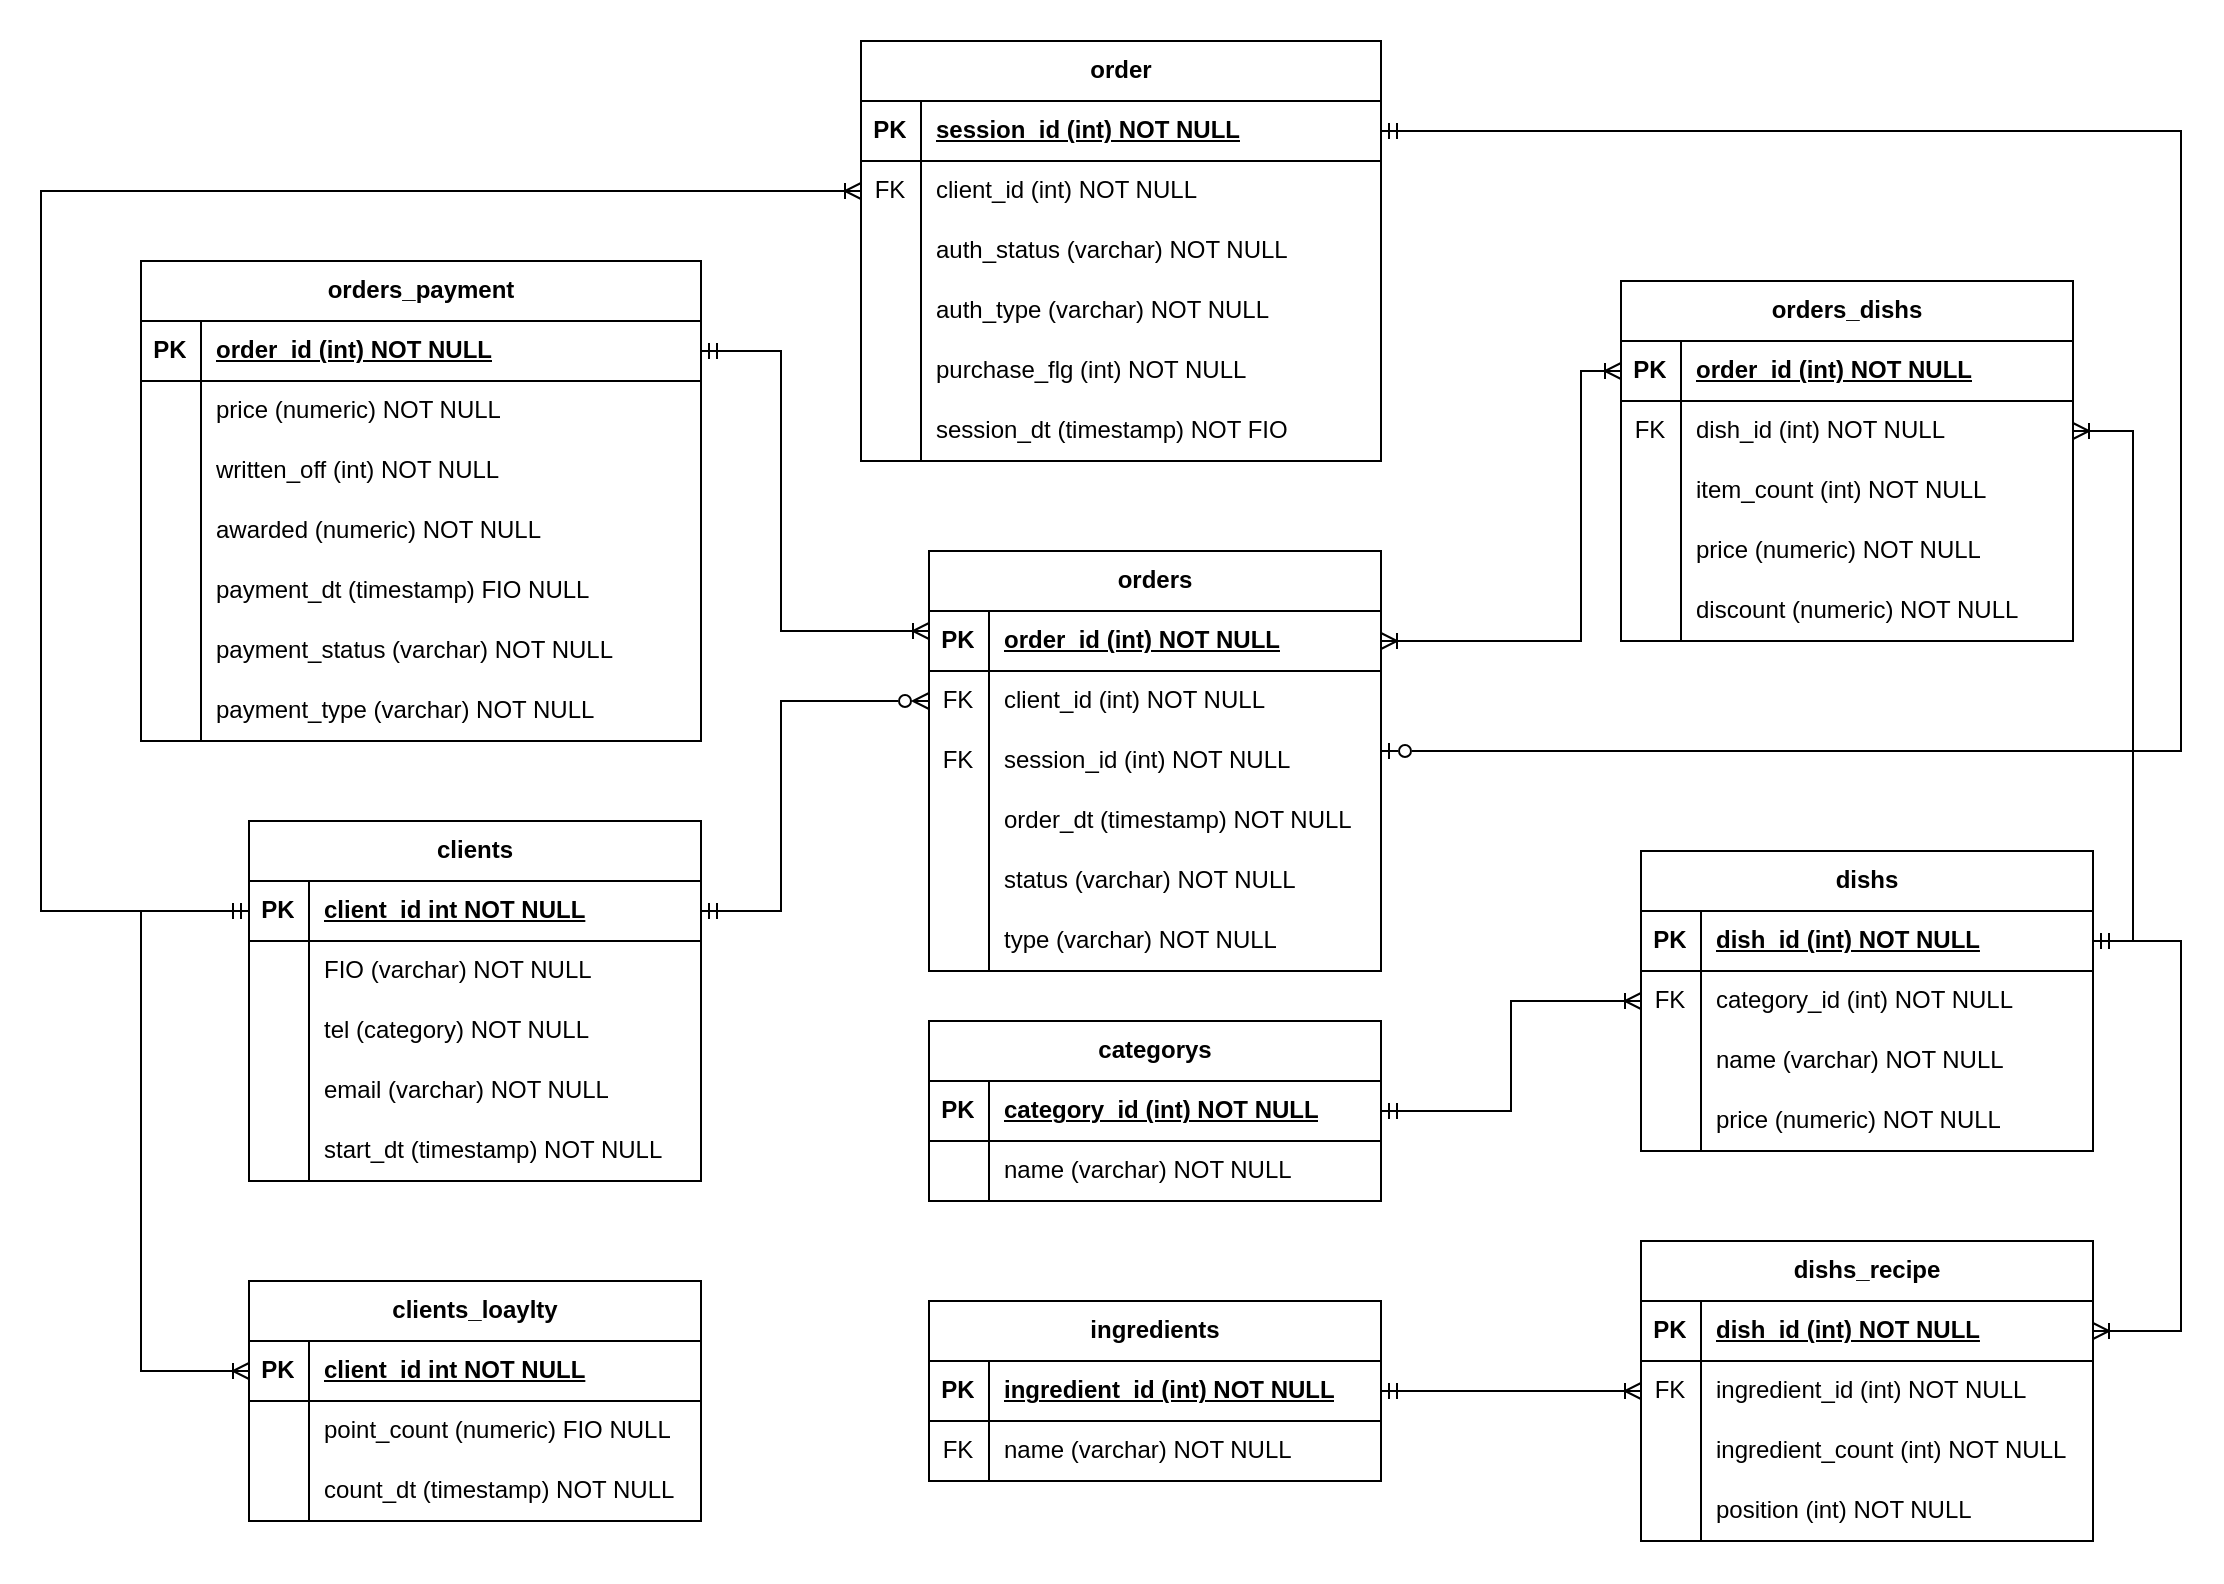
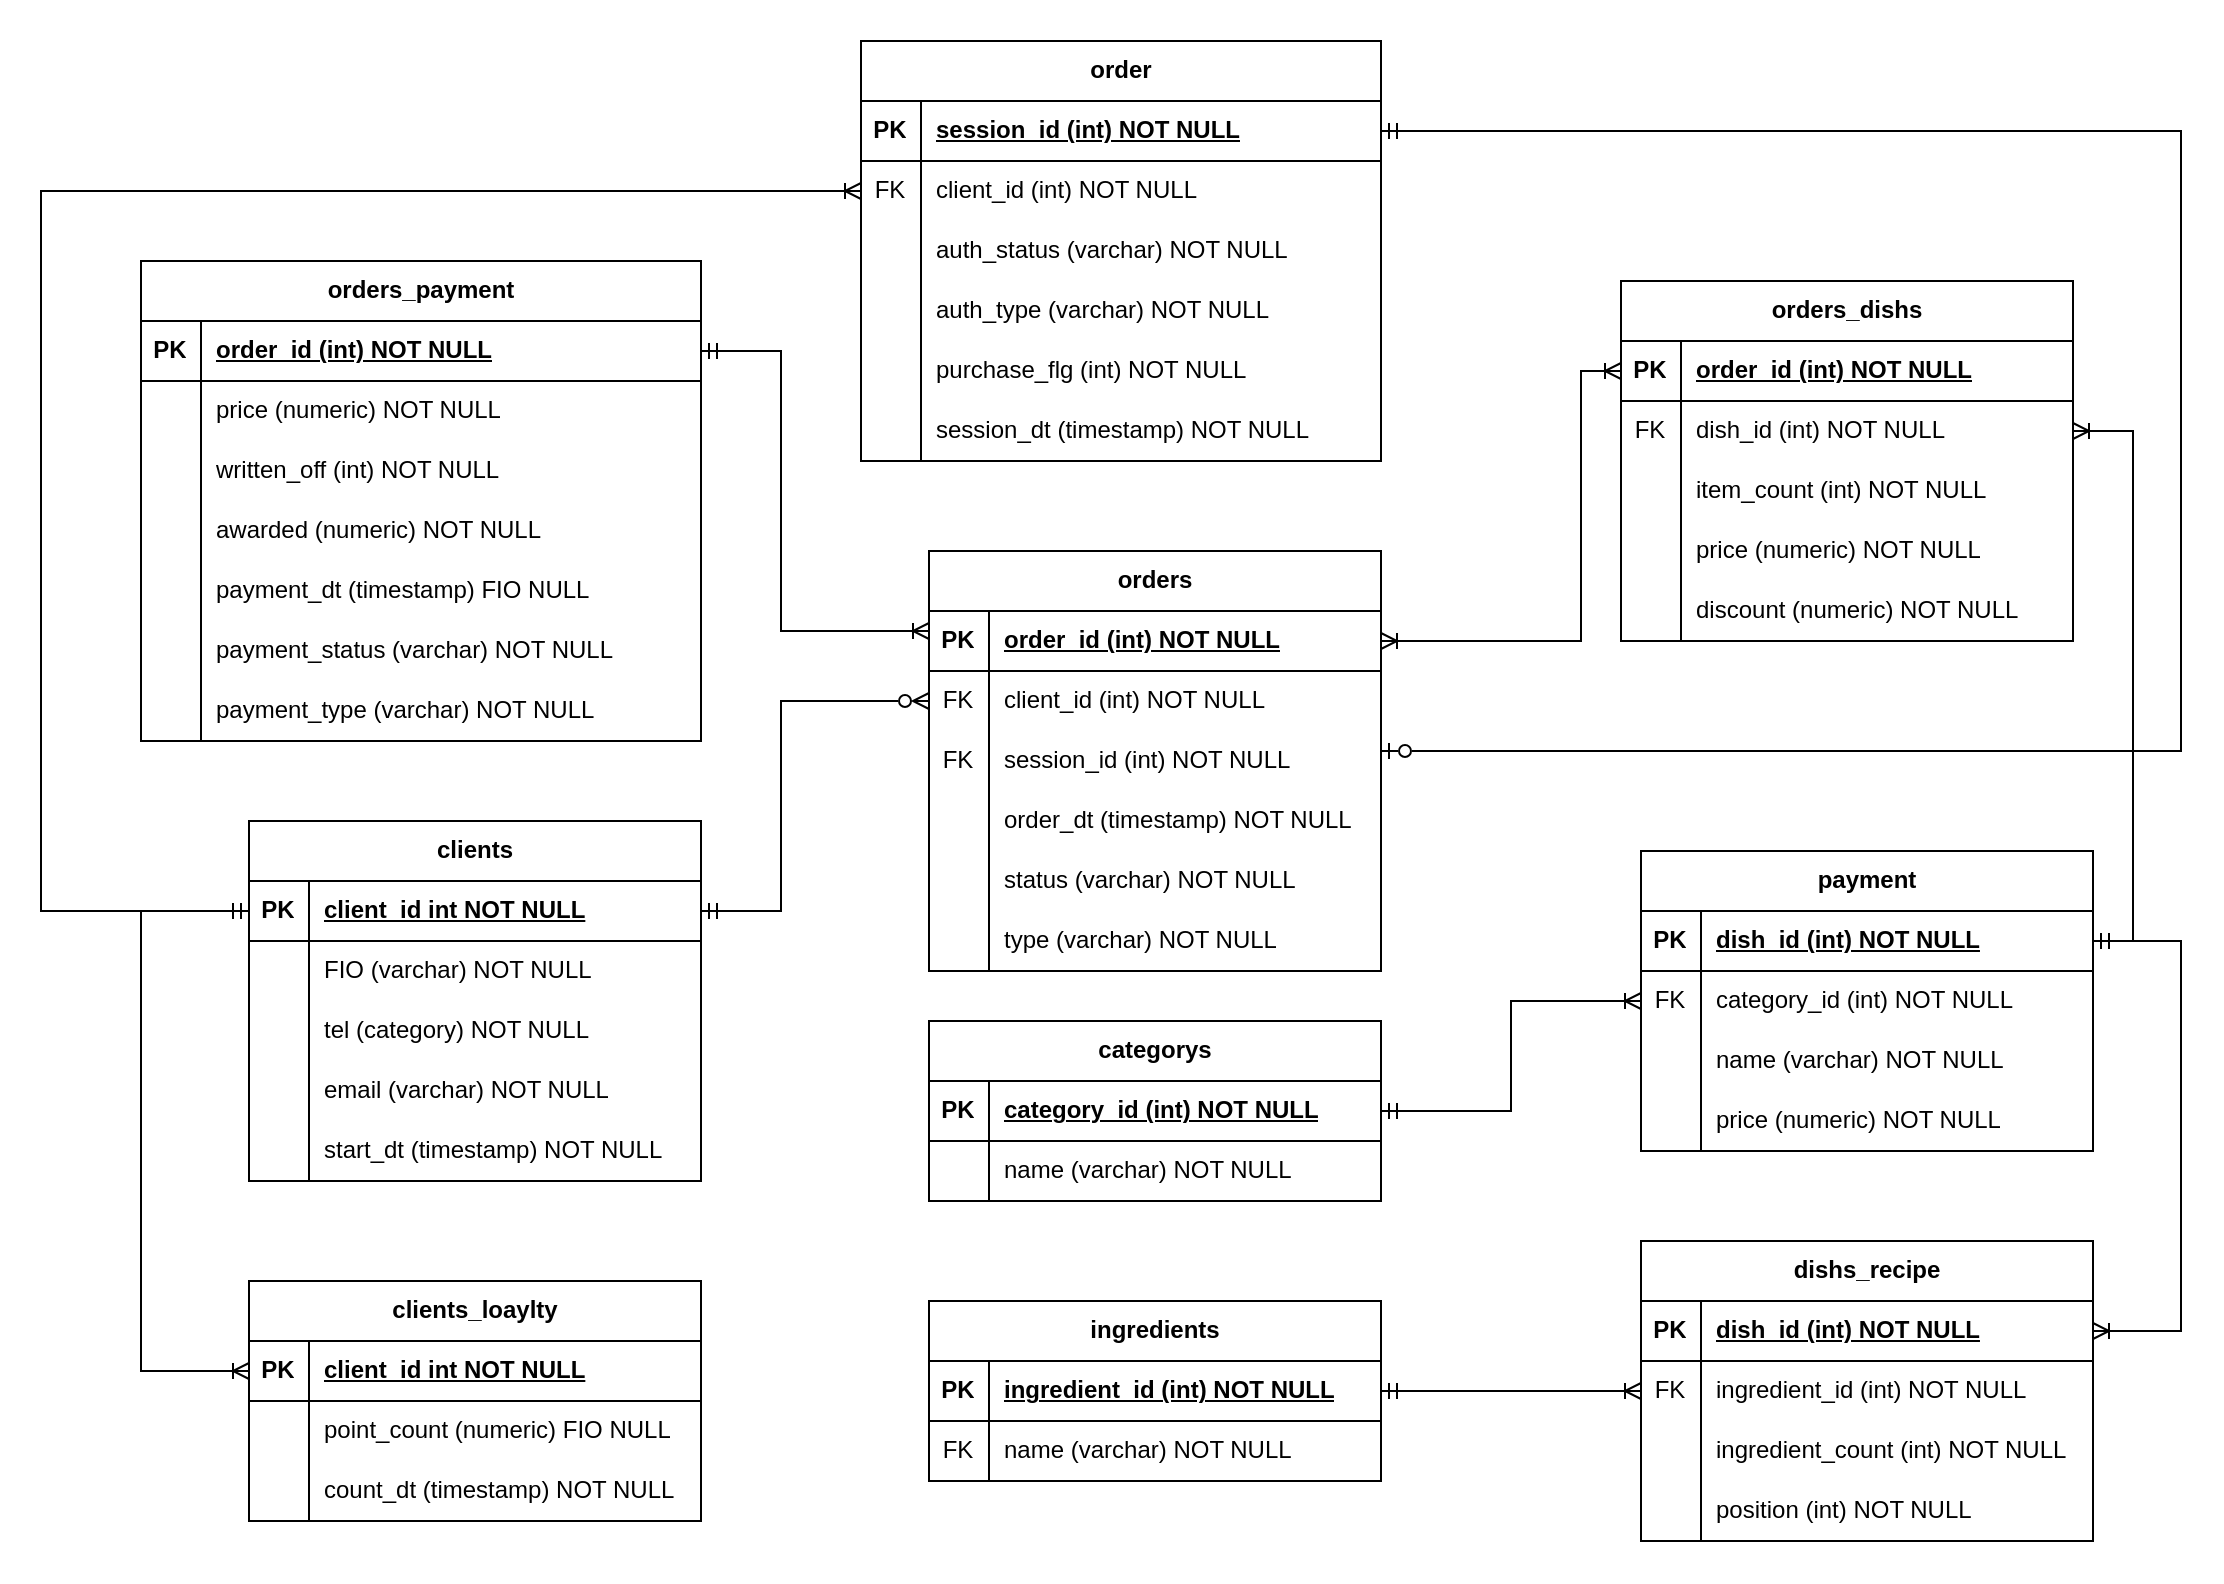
(1123, 431) -> (1130, 431)
(1868, 881) -> (1868, 881)
